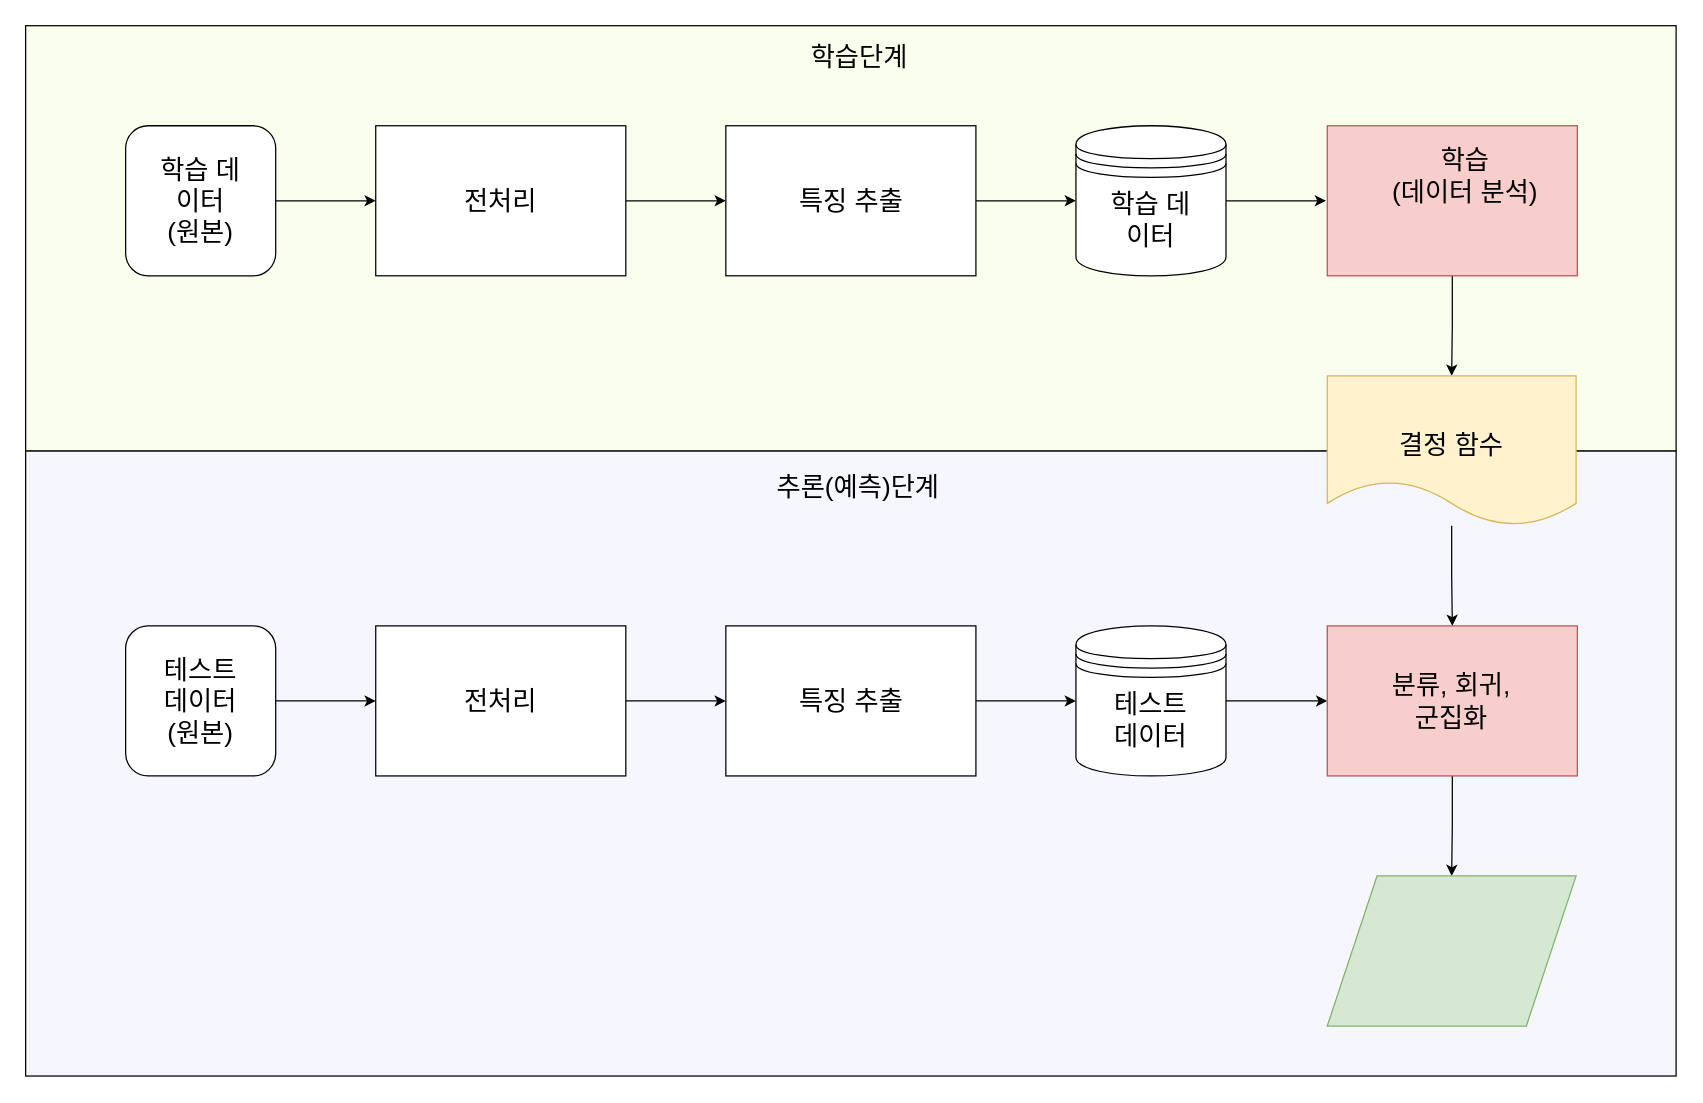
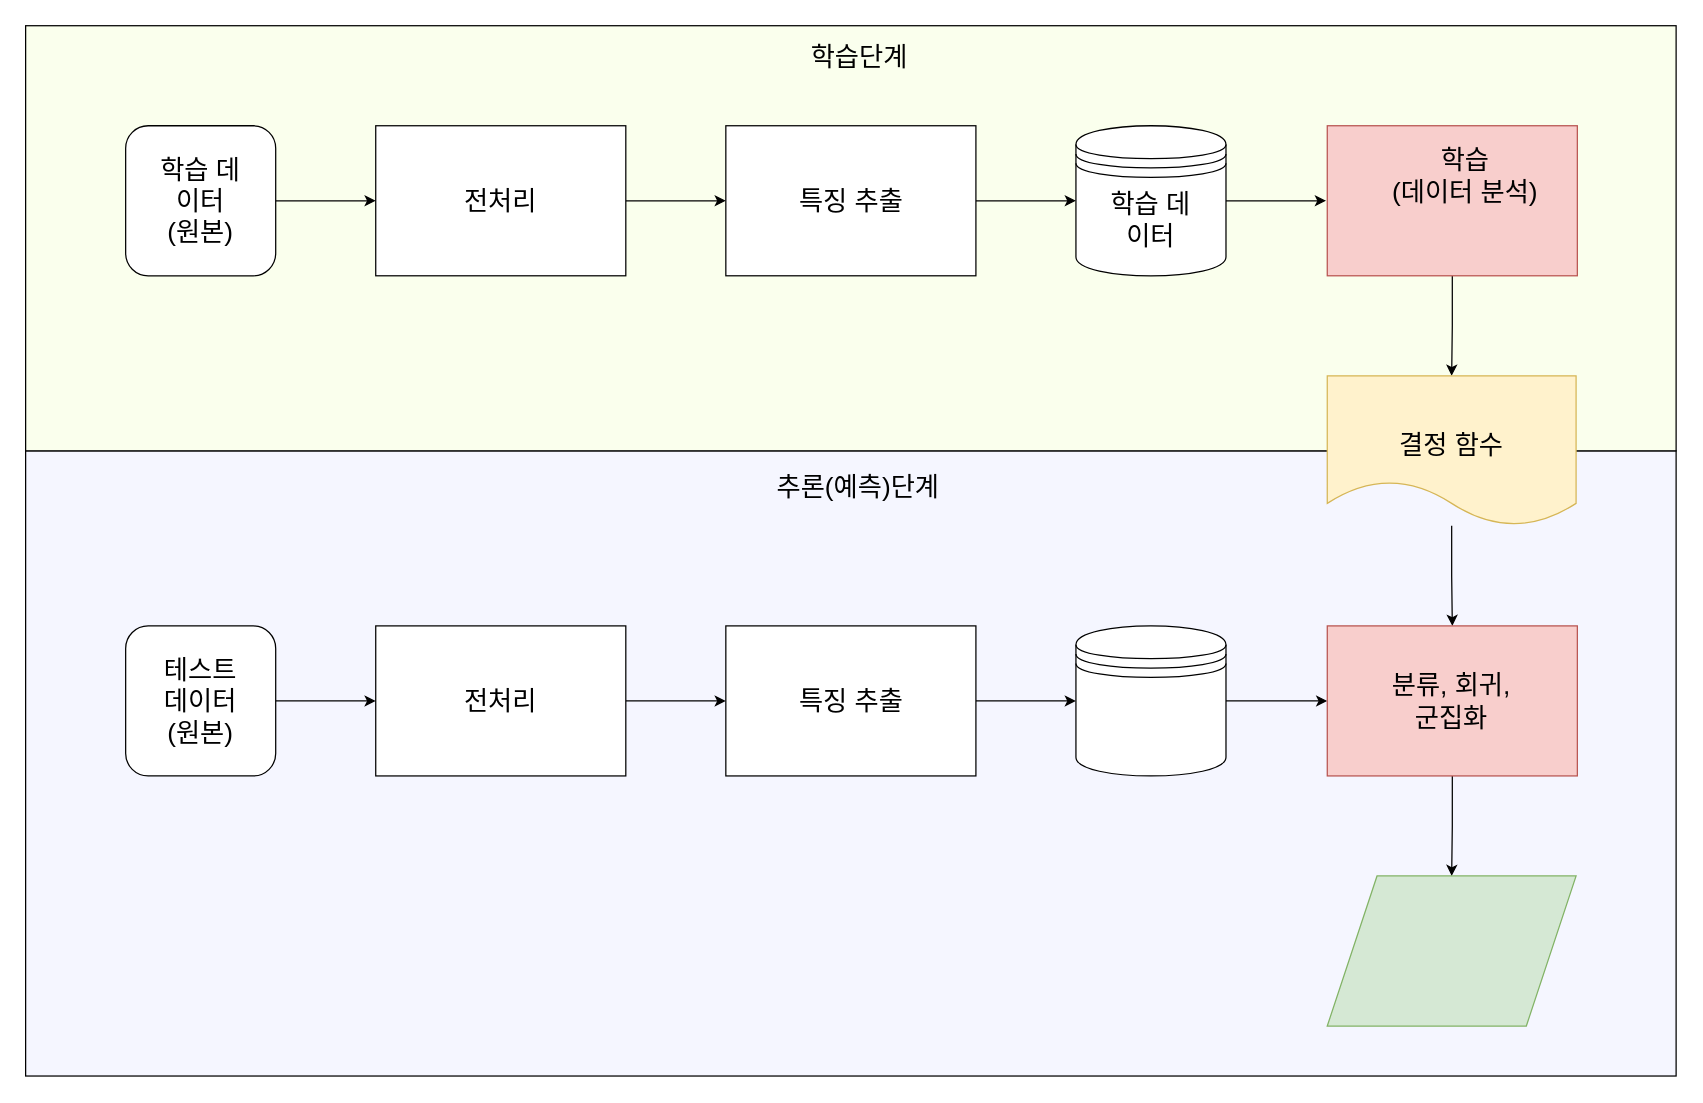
(1151, 719) -> none
